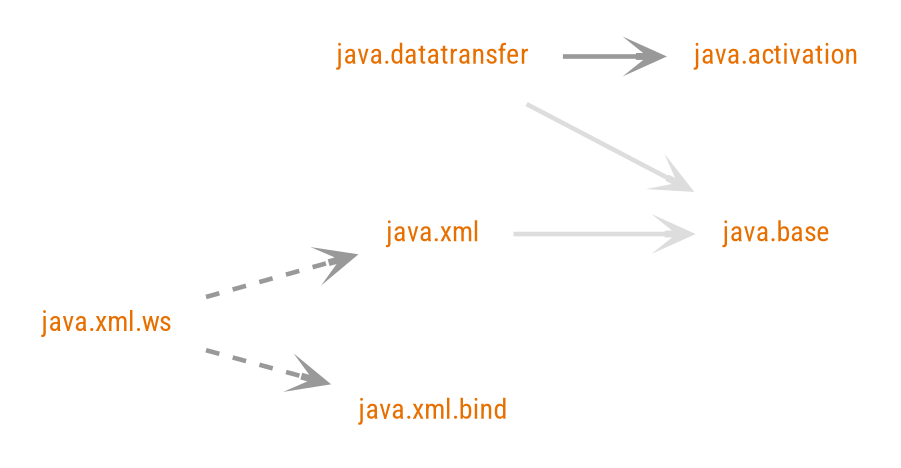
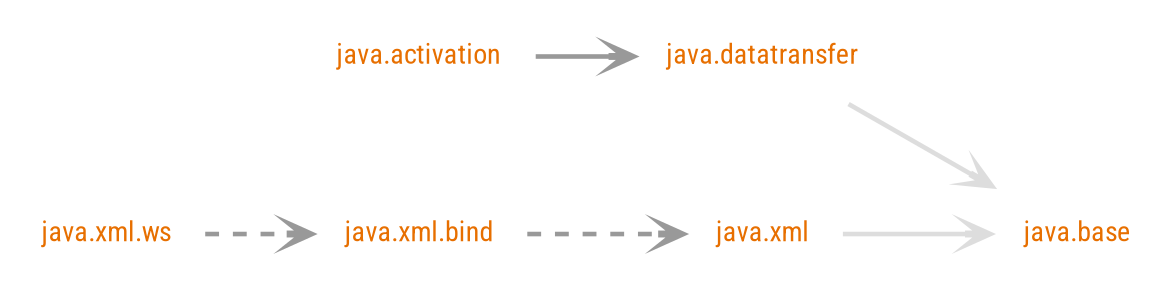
(600, 56) -> (573, 56)
(268, 280) -> (594, 234)
